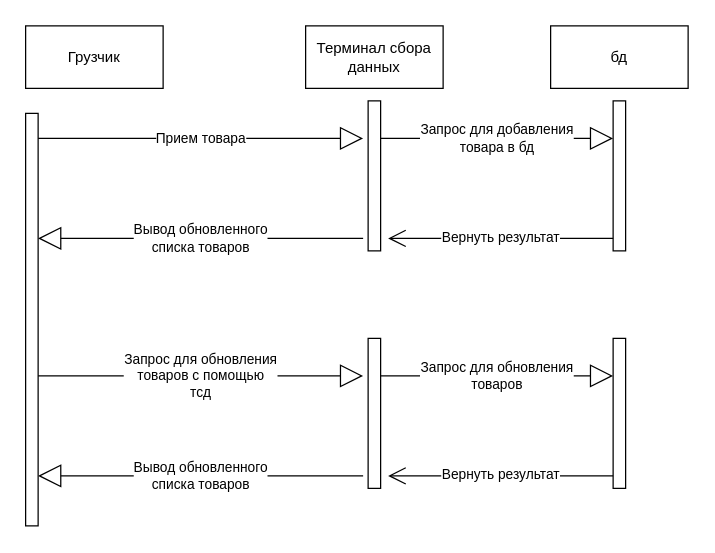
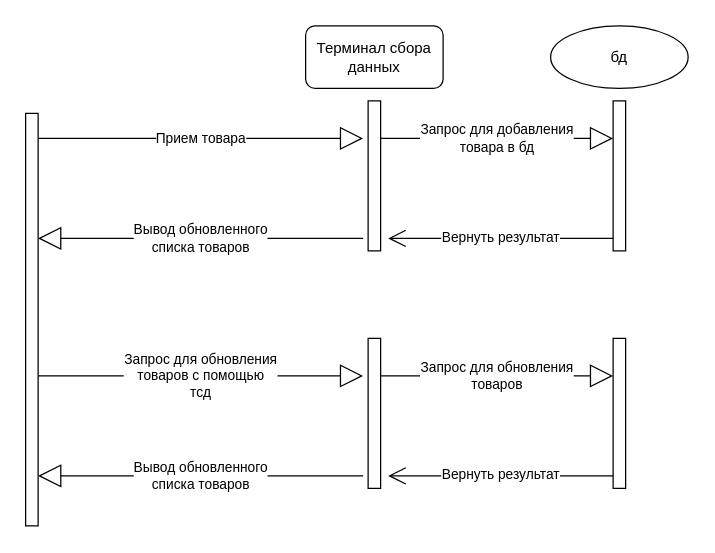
(94, 57) -> none
(374, 57) -> (374, 57)
(619, 57) -> (619, 57)
